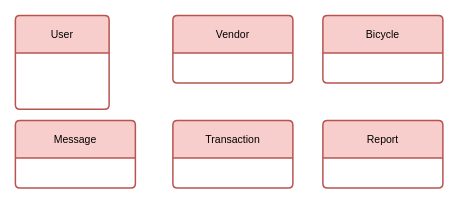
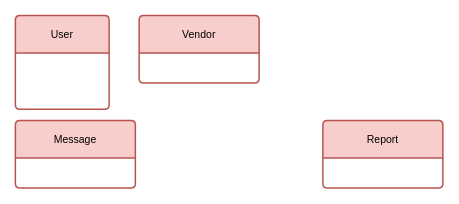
(233, 49) -> (199, 49)
(383, 49) -> none
(233, 154) -> none
